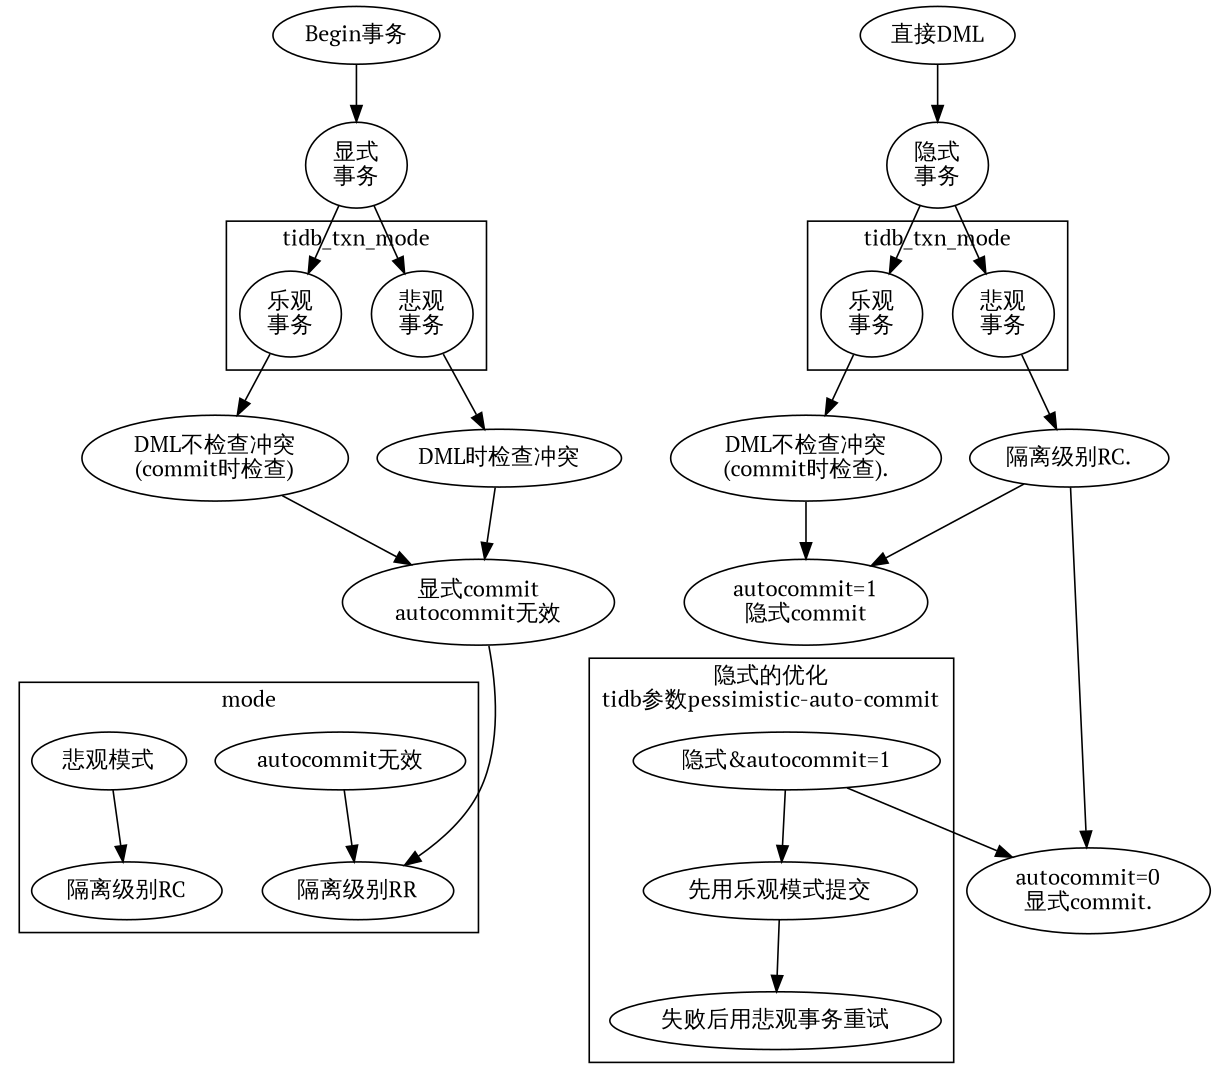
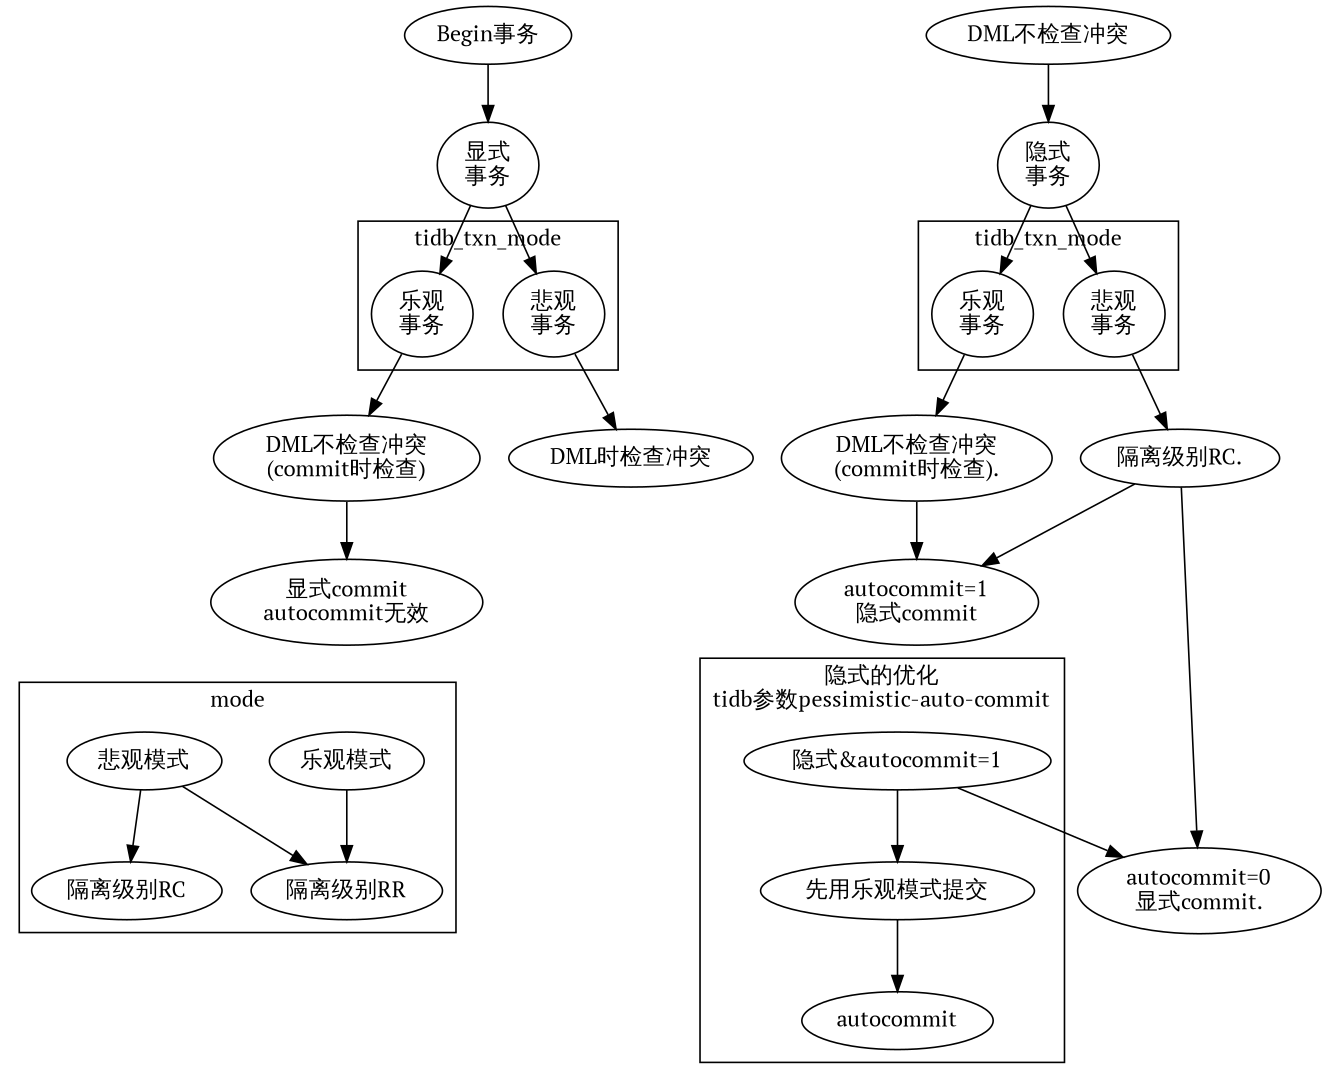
(938, 35) -> (1048, 35)
(491, 515) -> none
(340, 761) -> (347, 761)
(489, 764) -> (238, 821)
(775, 1021) -> (898, 1021)
